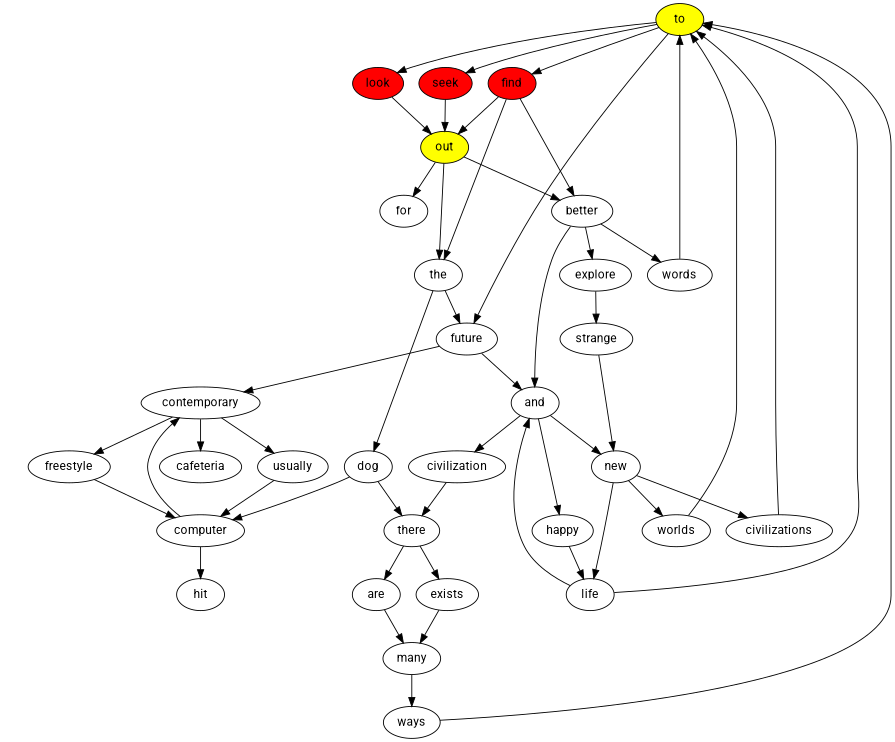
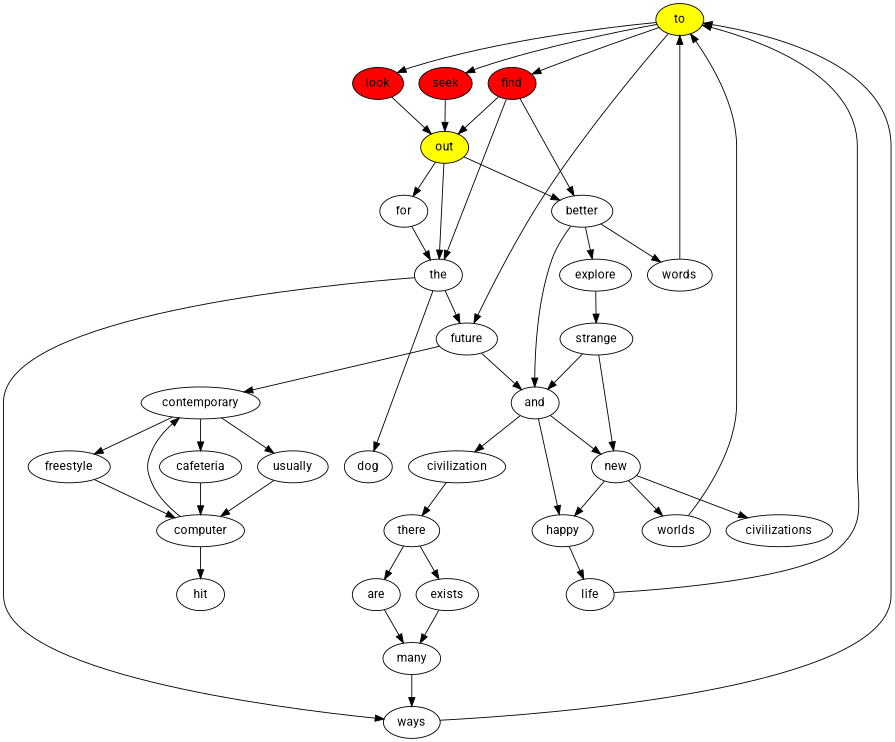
none -> (419, 239)
(776, 263) -> none
none -> (4, 479)
(387, 495) -> none
(296, 498) -> (201, 494)
(515, 517) -> (568, 368)
(605, 526) -> (592, 495)
